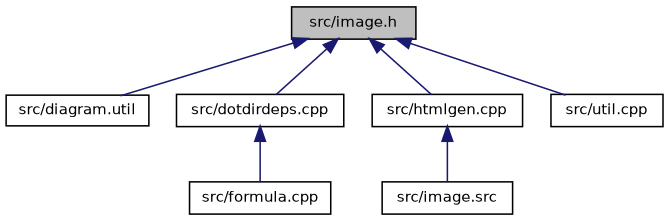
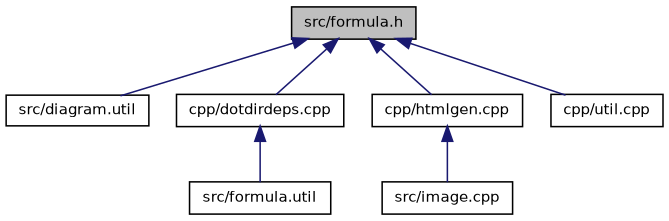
(354, 23) -> (354, 23)
(260, 110) -> (260, 110)
(447, 110) -> (447, 110)
(607, 110) -> (607, 110)
(260, 198) -> (260, 198)
(447, 198) -> (447, 198)
